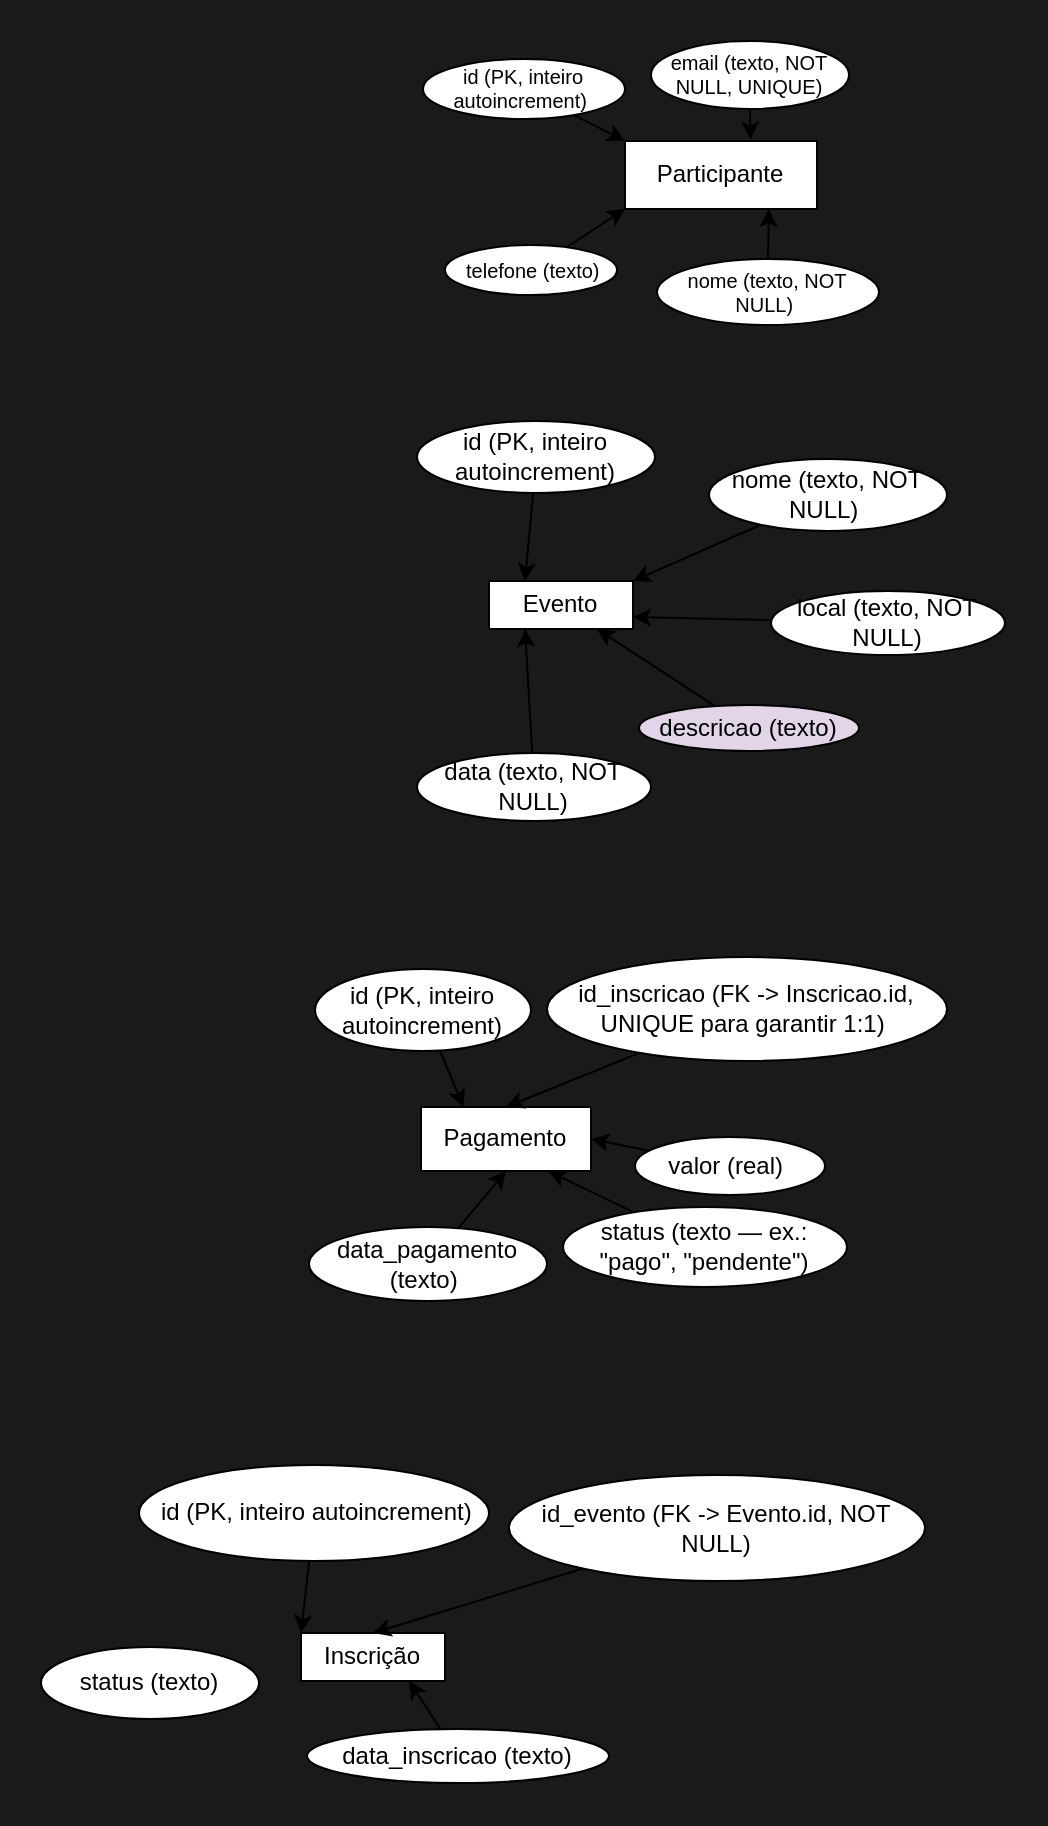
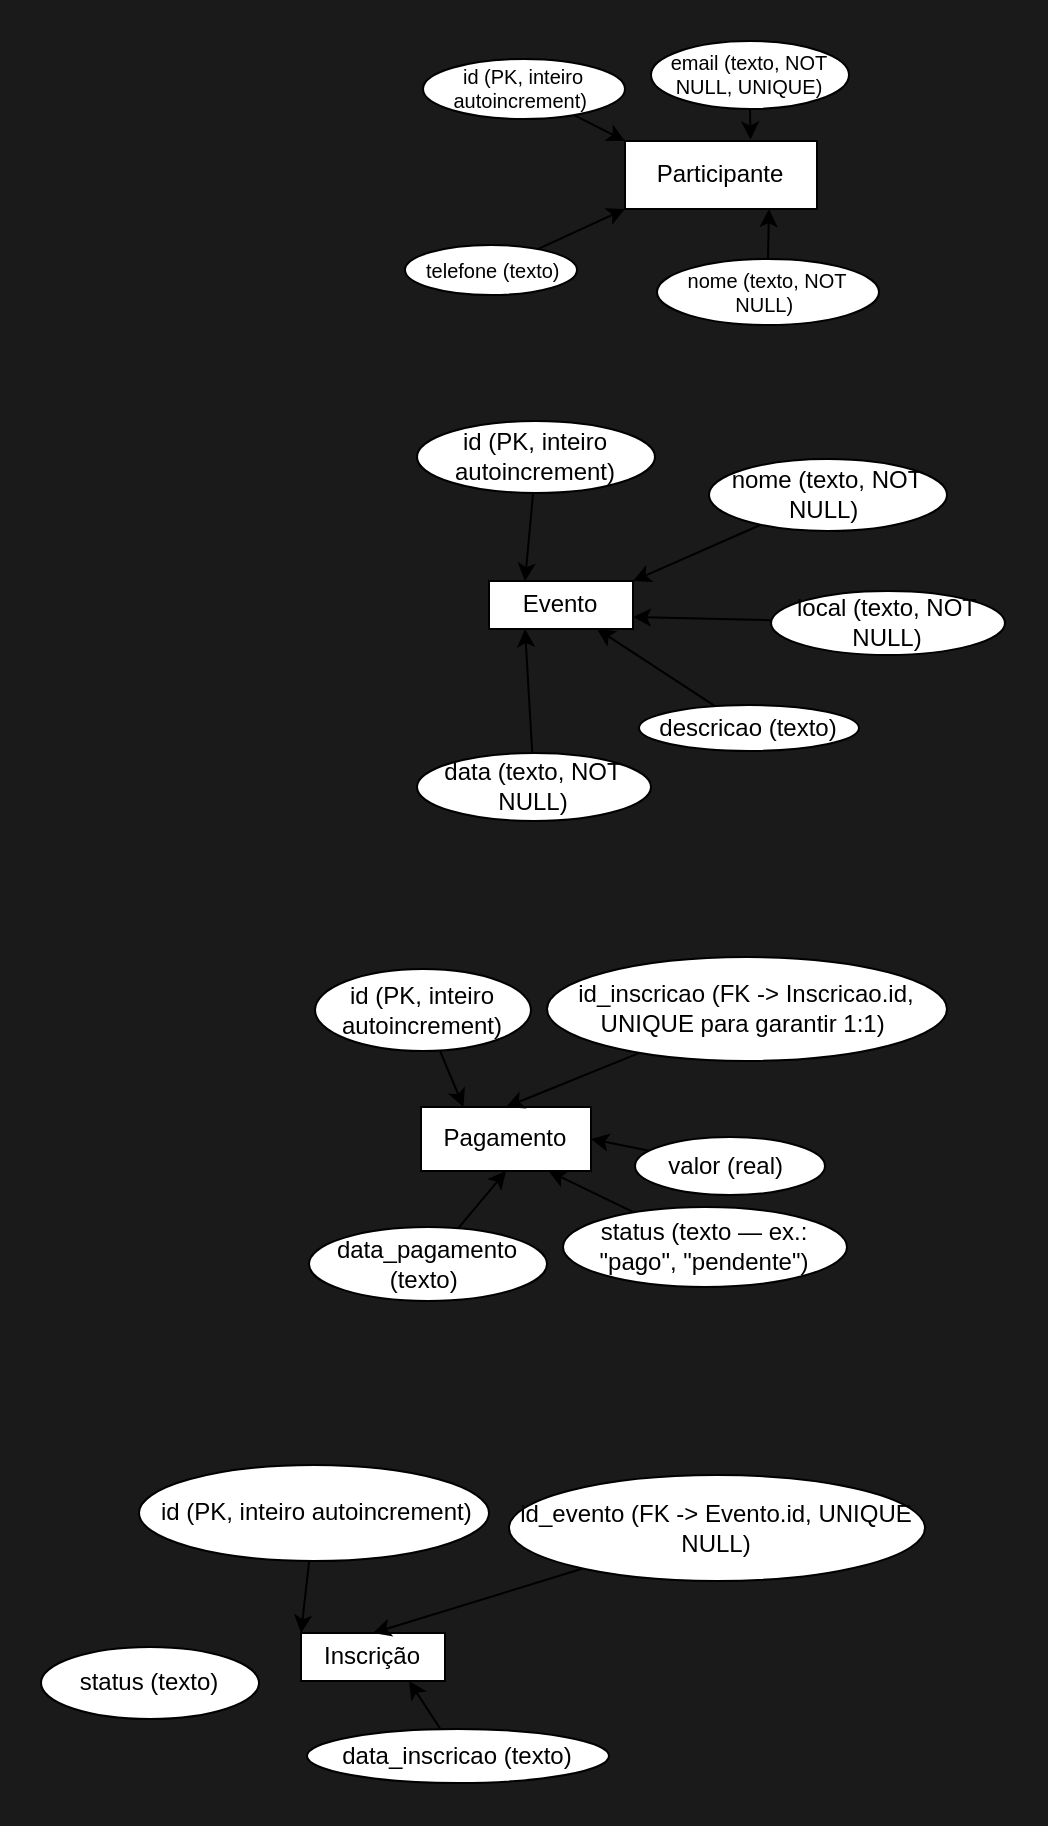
(531, 270) -> (491, 270)
(749, 728) -> (749, 728)
(717, 1529) -> (717, 1529)
